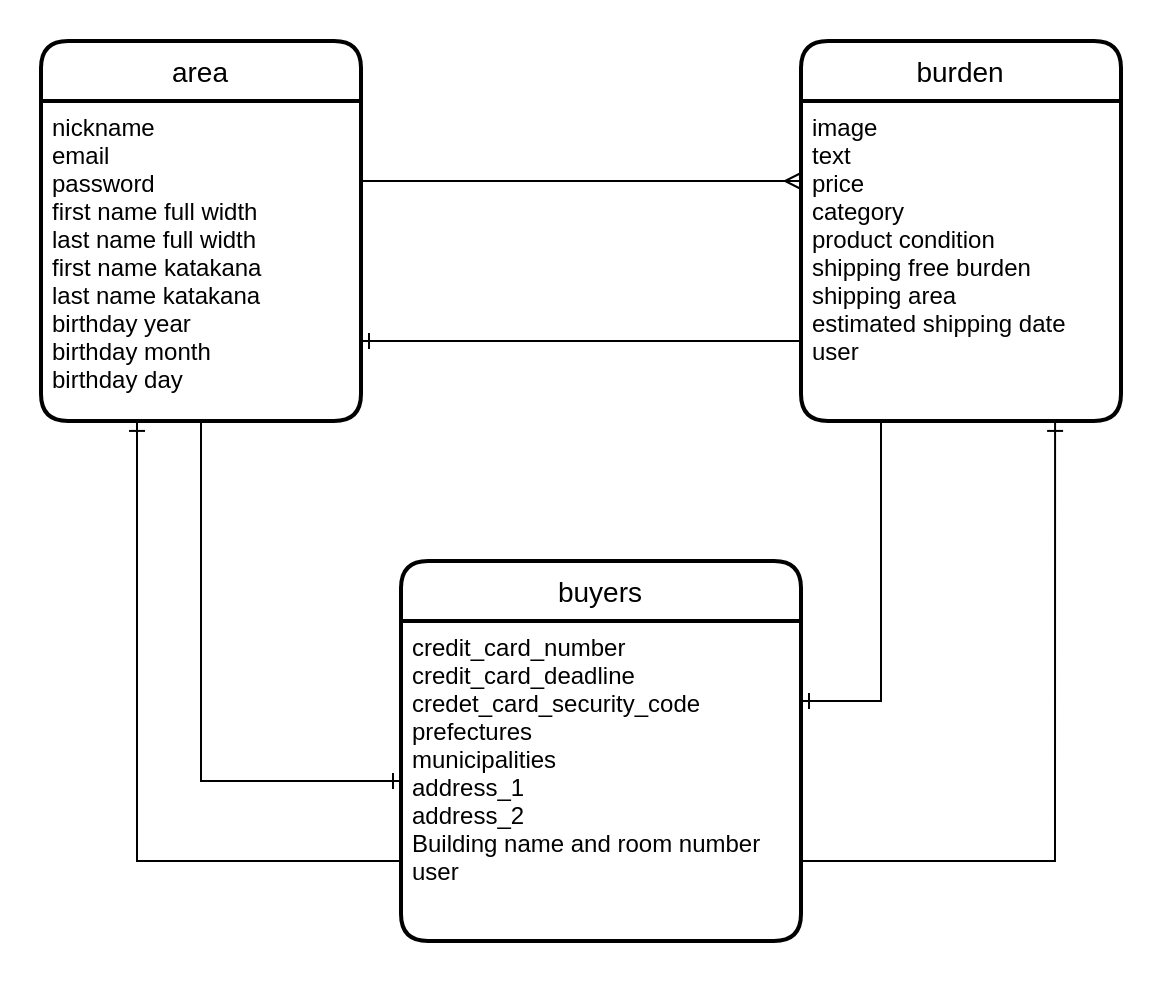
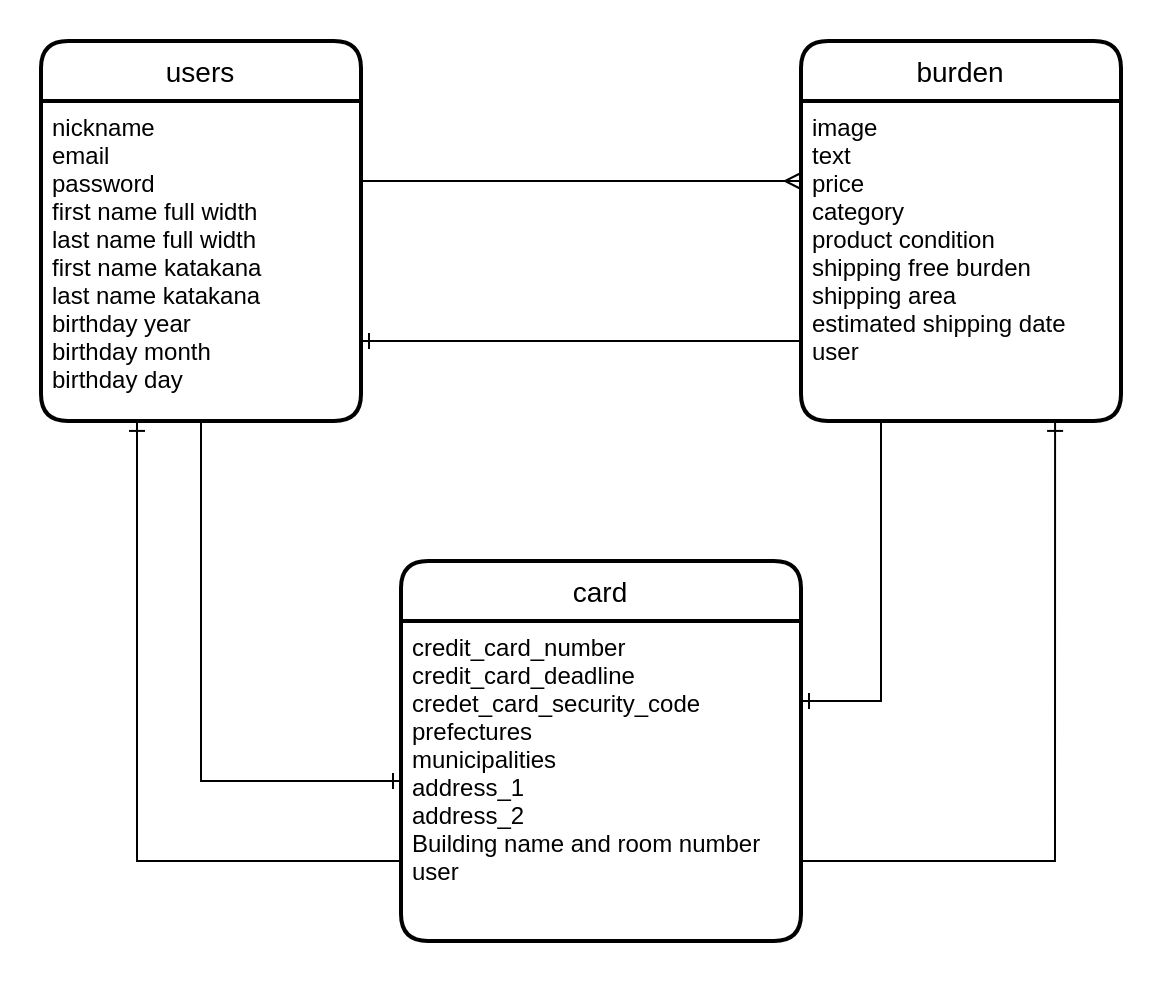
(200, 73) -> (200, 73)
(600, 593) -> (600, 593)
